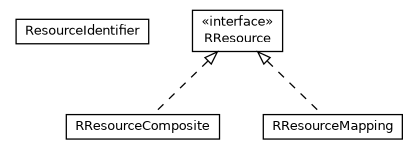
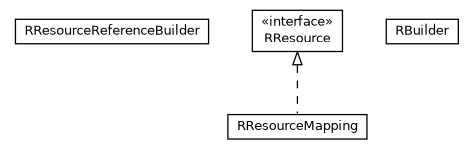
(82, 31) -> none
none -> (112, 31)
none -> (422, 31)
(142, 126) -> none
